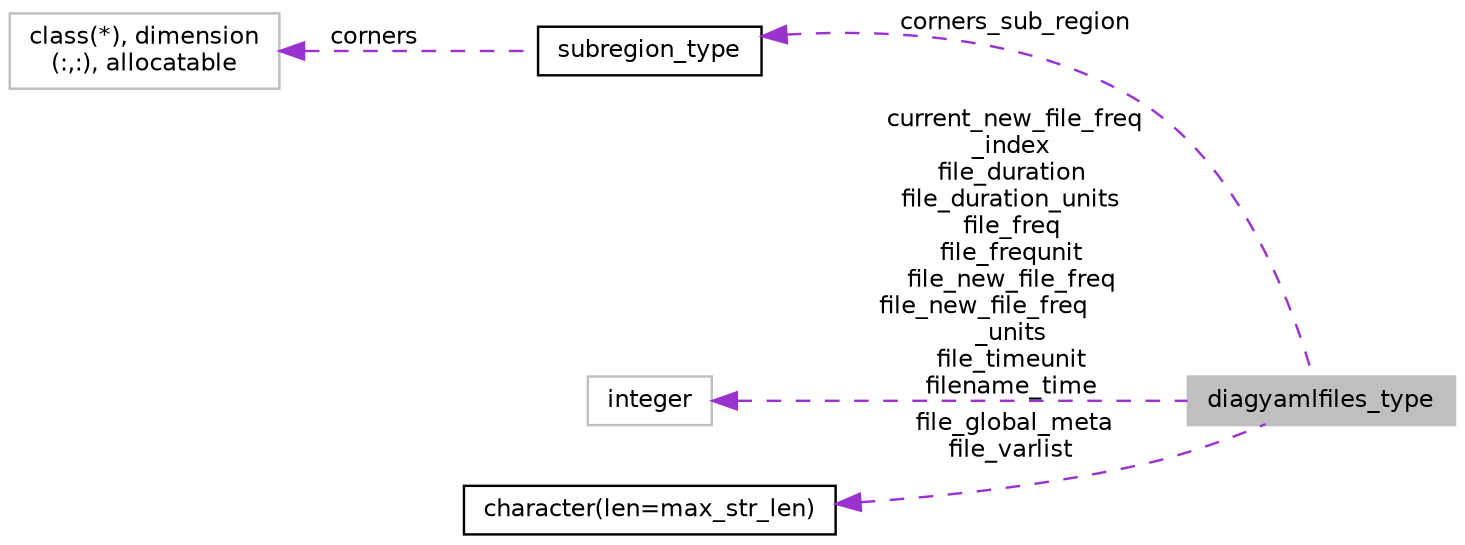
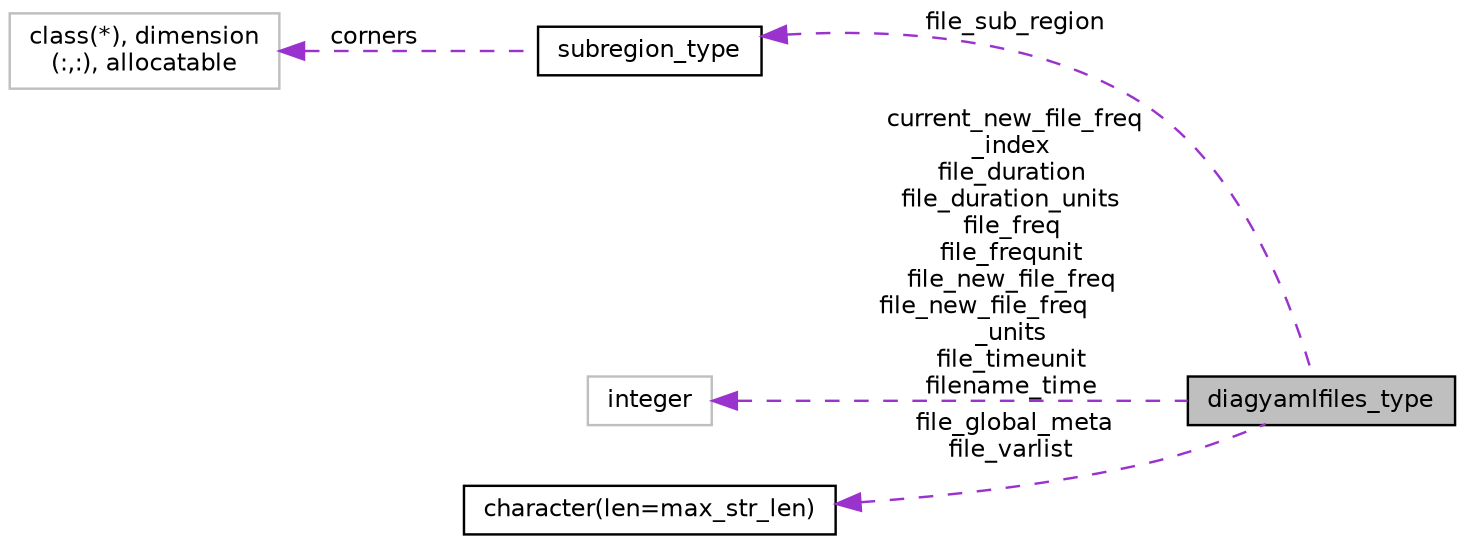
(1012, 23) -> (1012, 23)
(1321, 401) -> (1321, 401)
